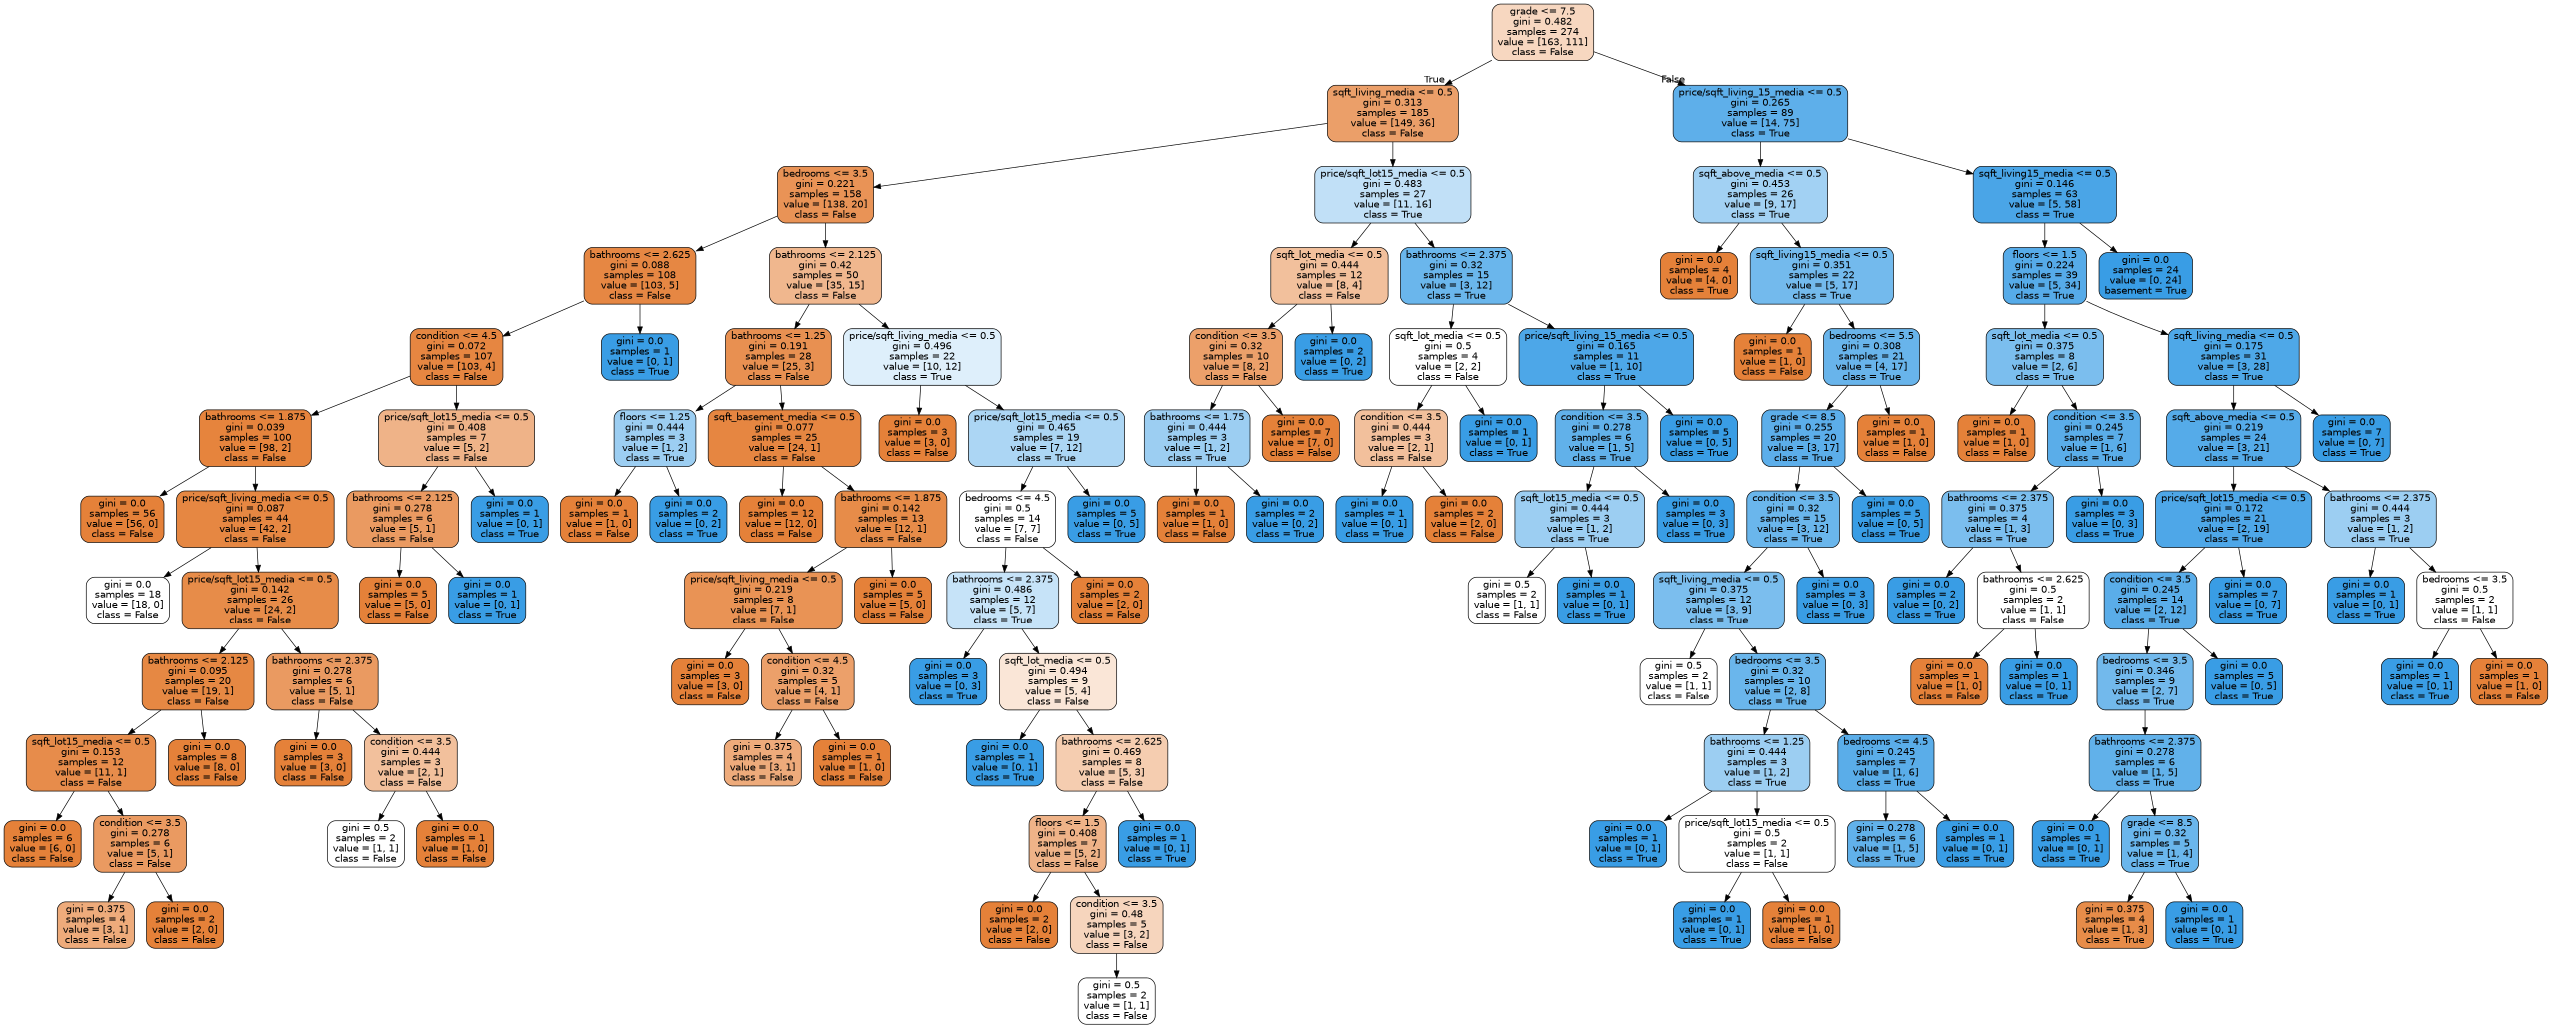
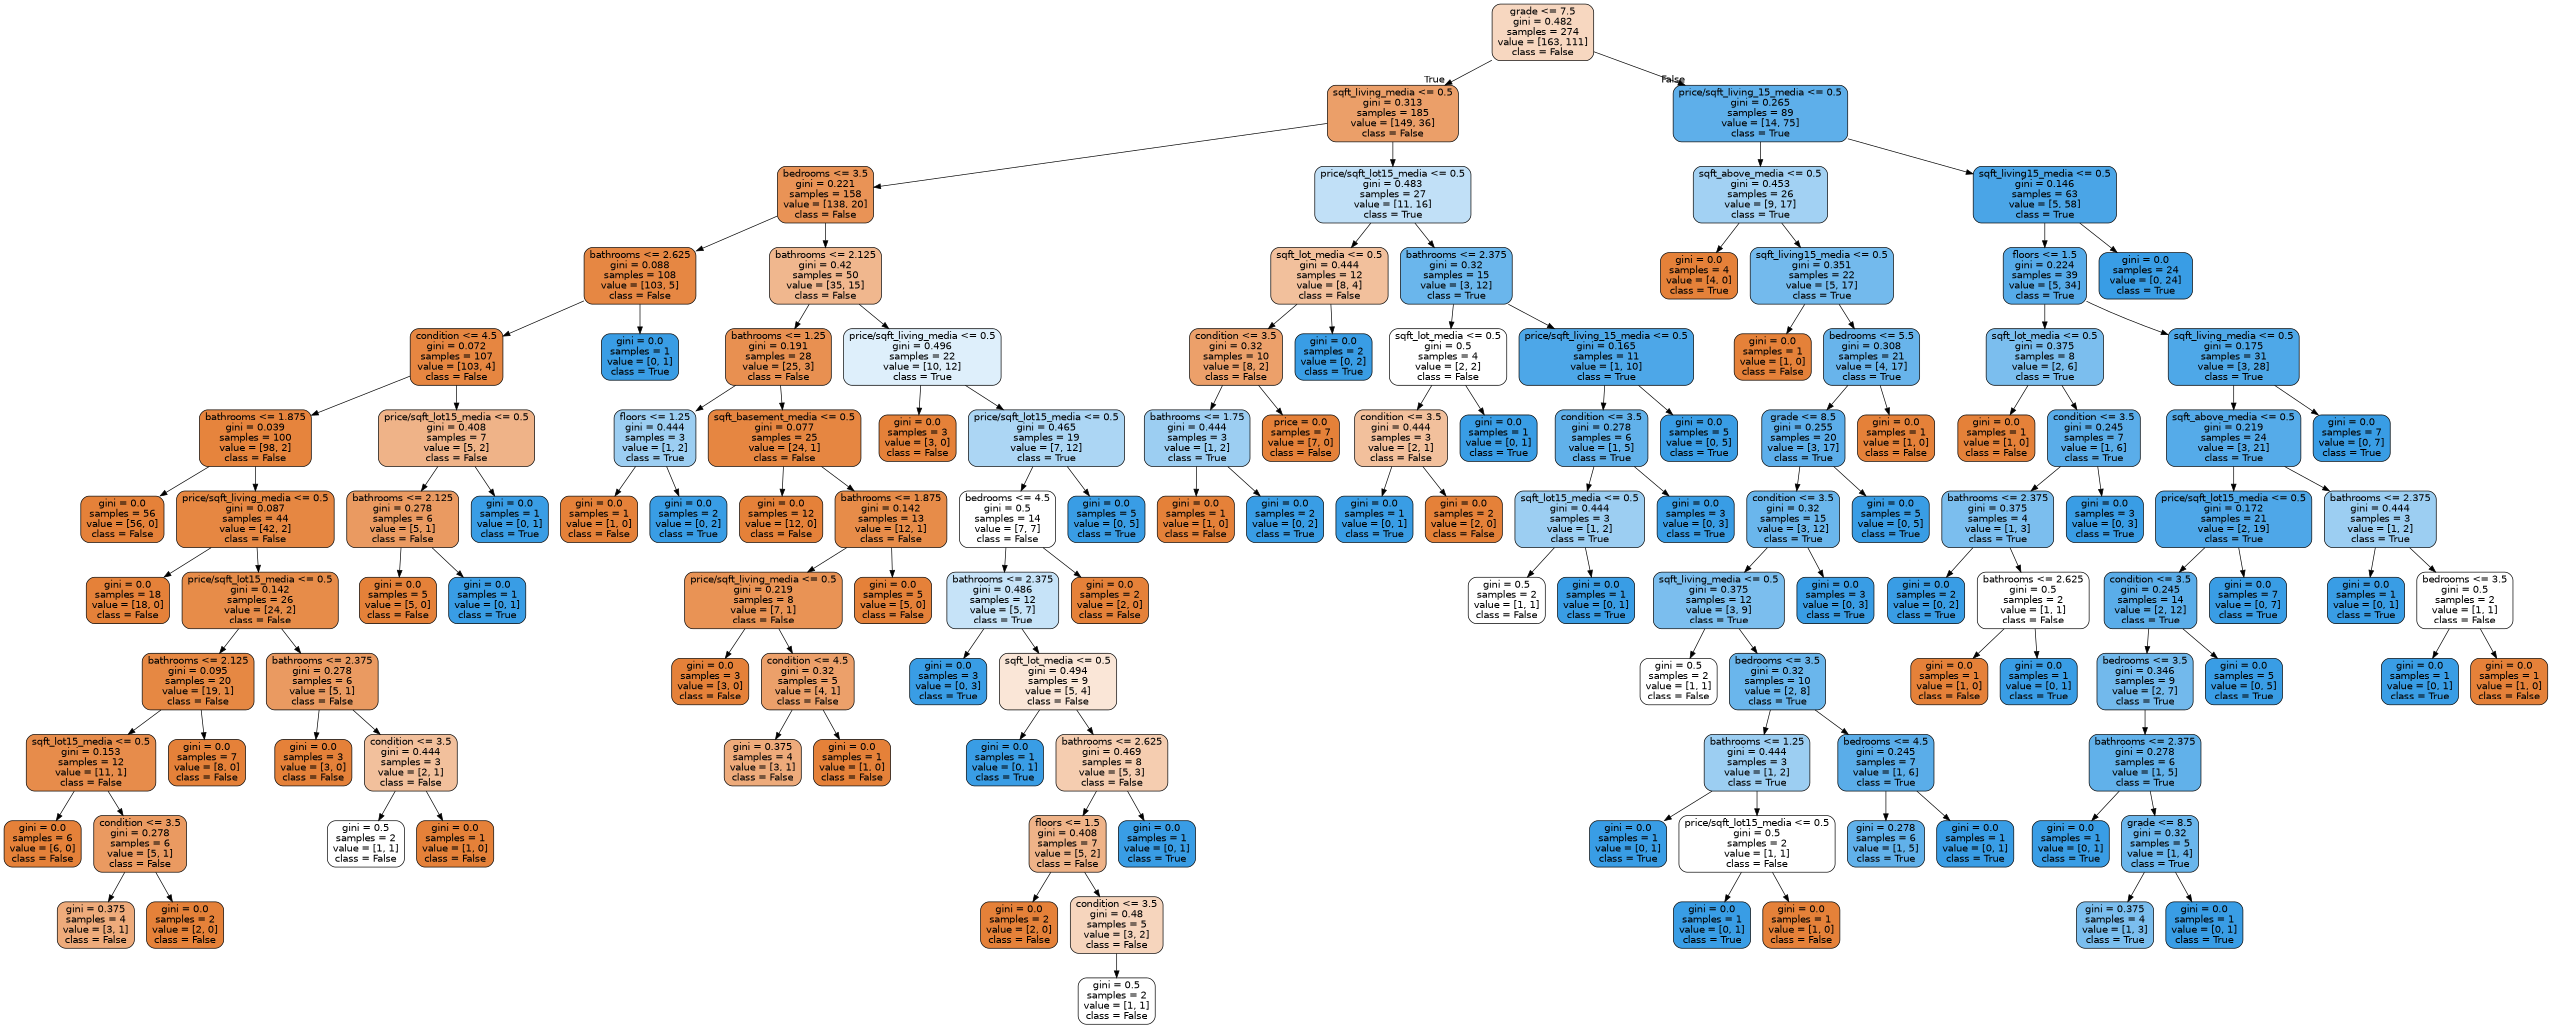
(2146, 276) -> (2146, 276)
(1301, 438) -> (1301, 438)
(128, 600) -> (128, 600)
(207, 763) -> (207, 763)
(2115, 925) -> (2115, 925)
